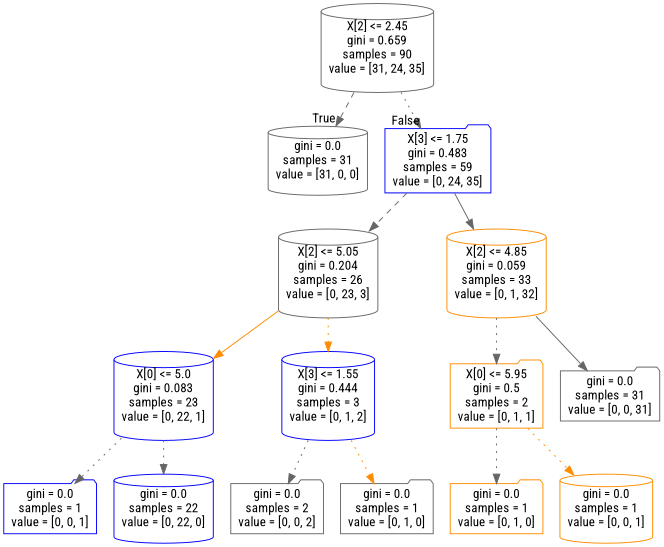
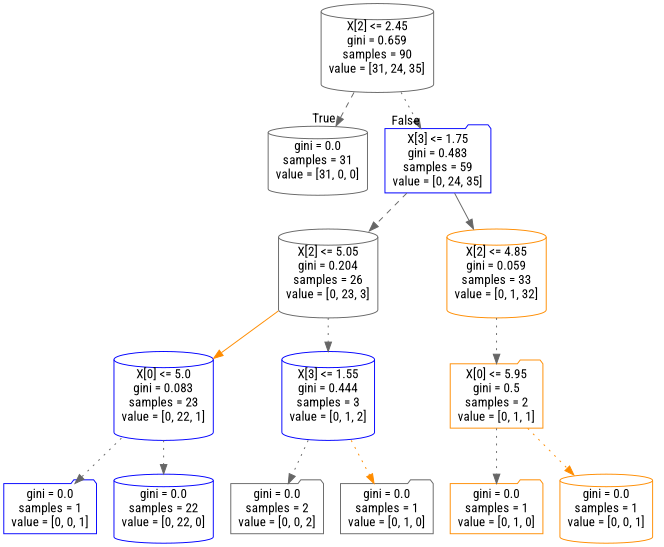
(328, 330) -> (328, 330)
(610, 396) -> none
